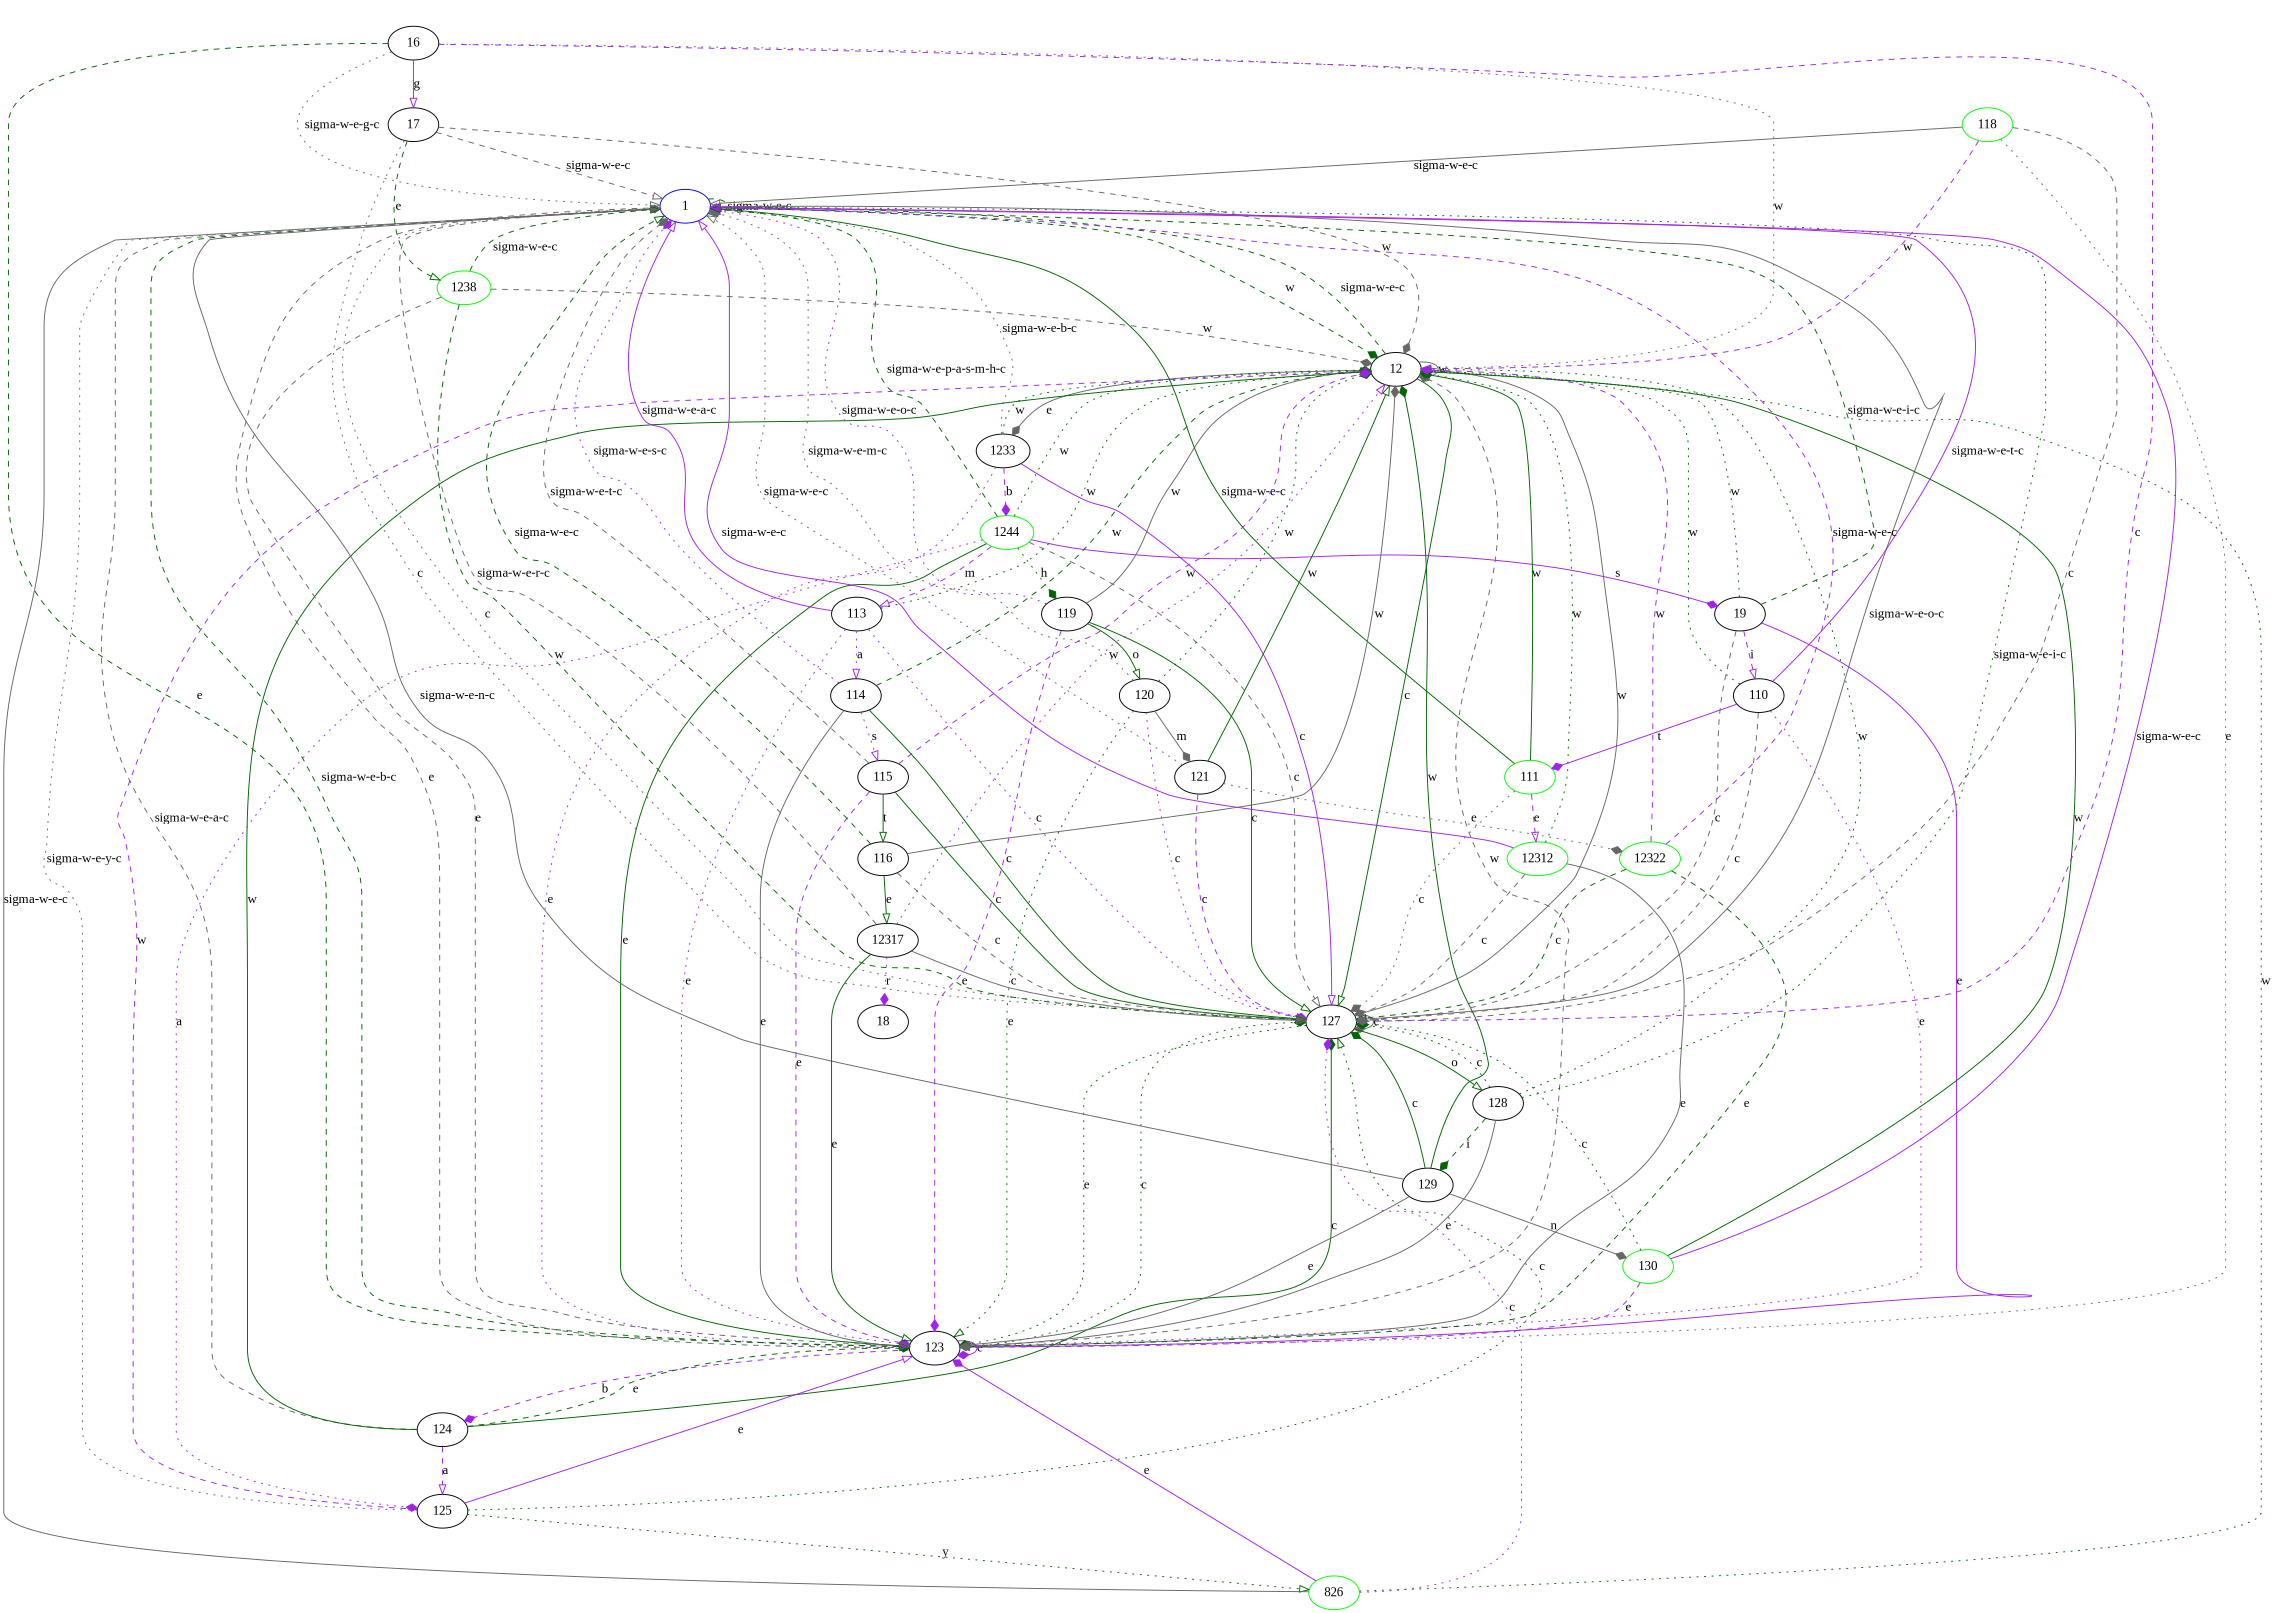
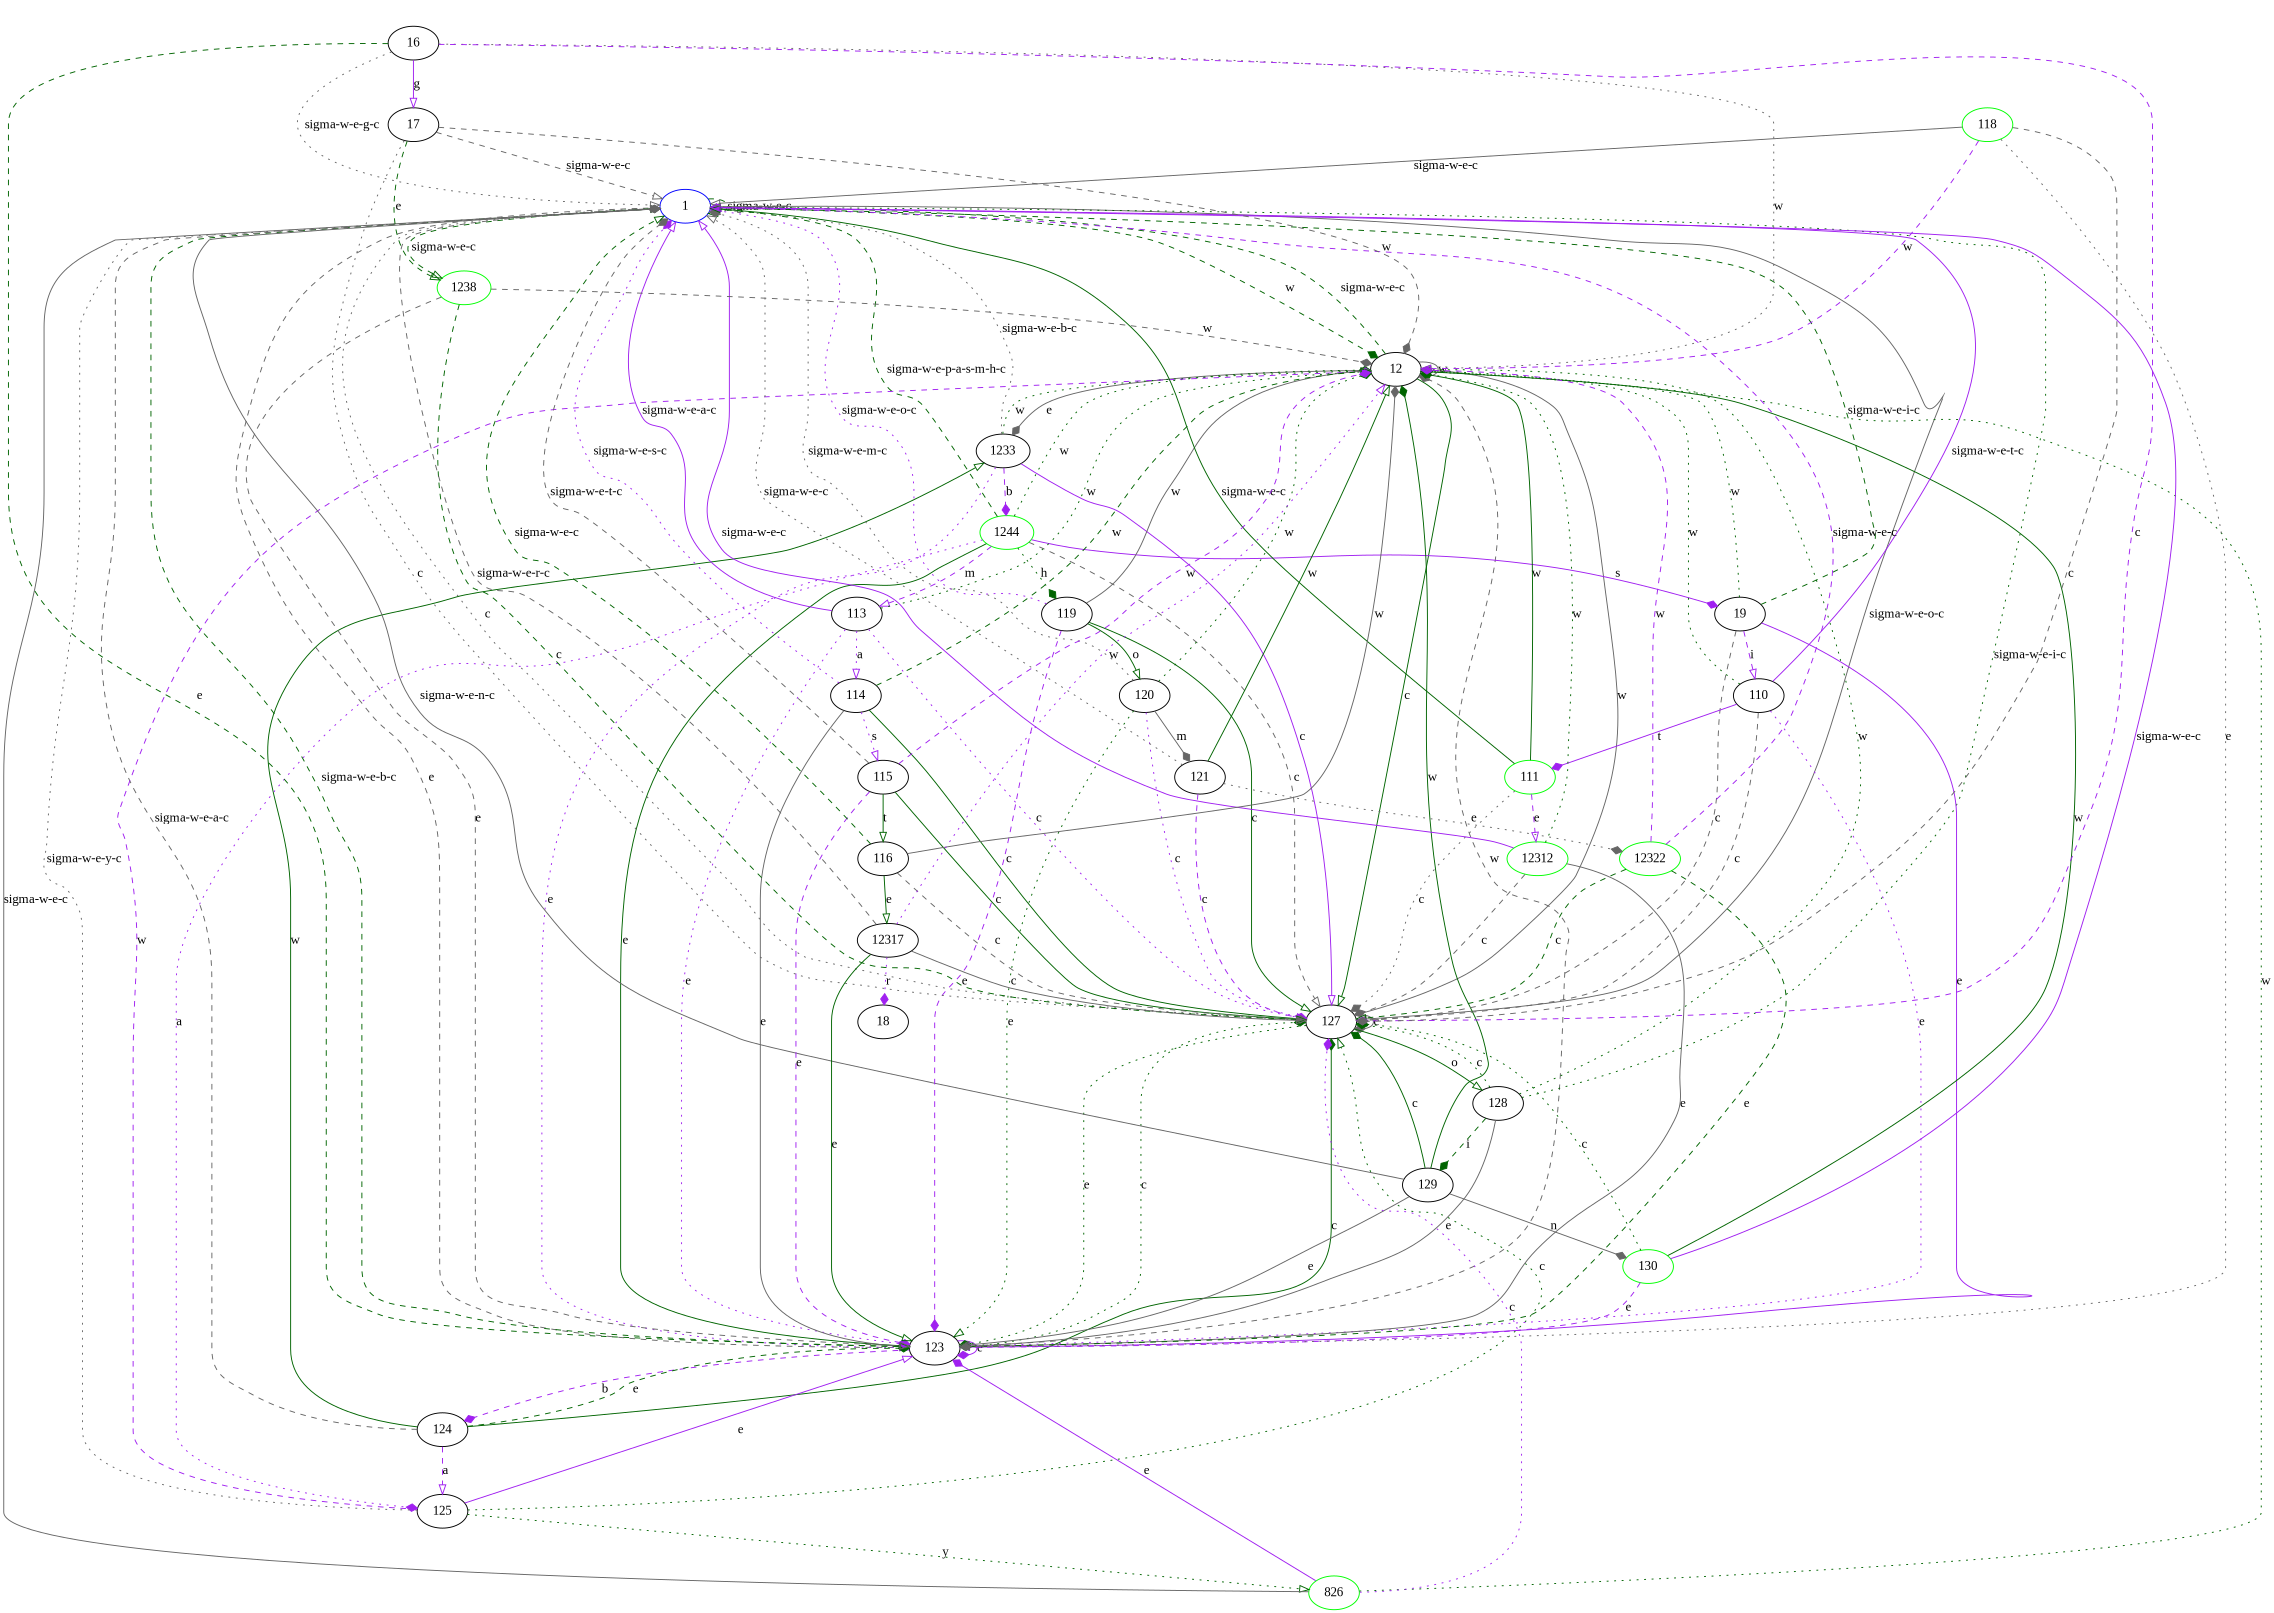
(551, 222) -> (511, 219)
(359, 549) -> (271, 728)
(559, 655) -> (559, 655)
